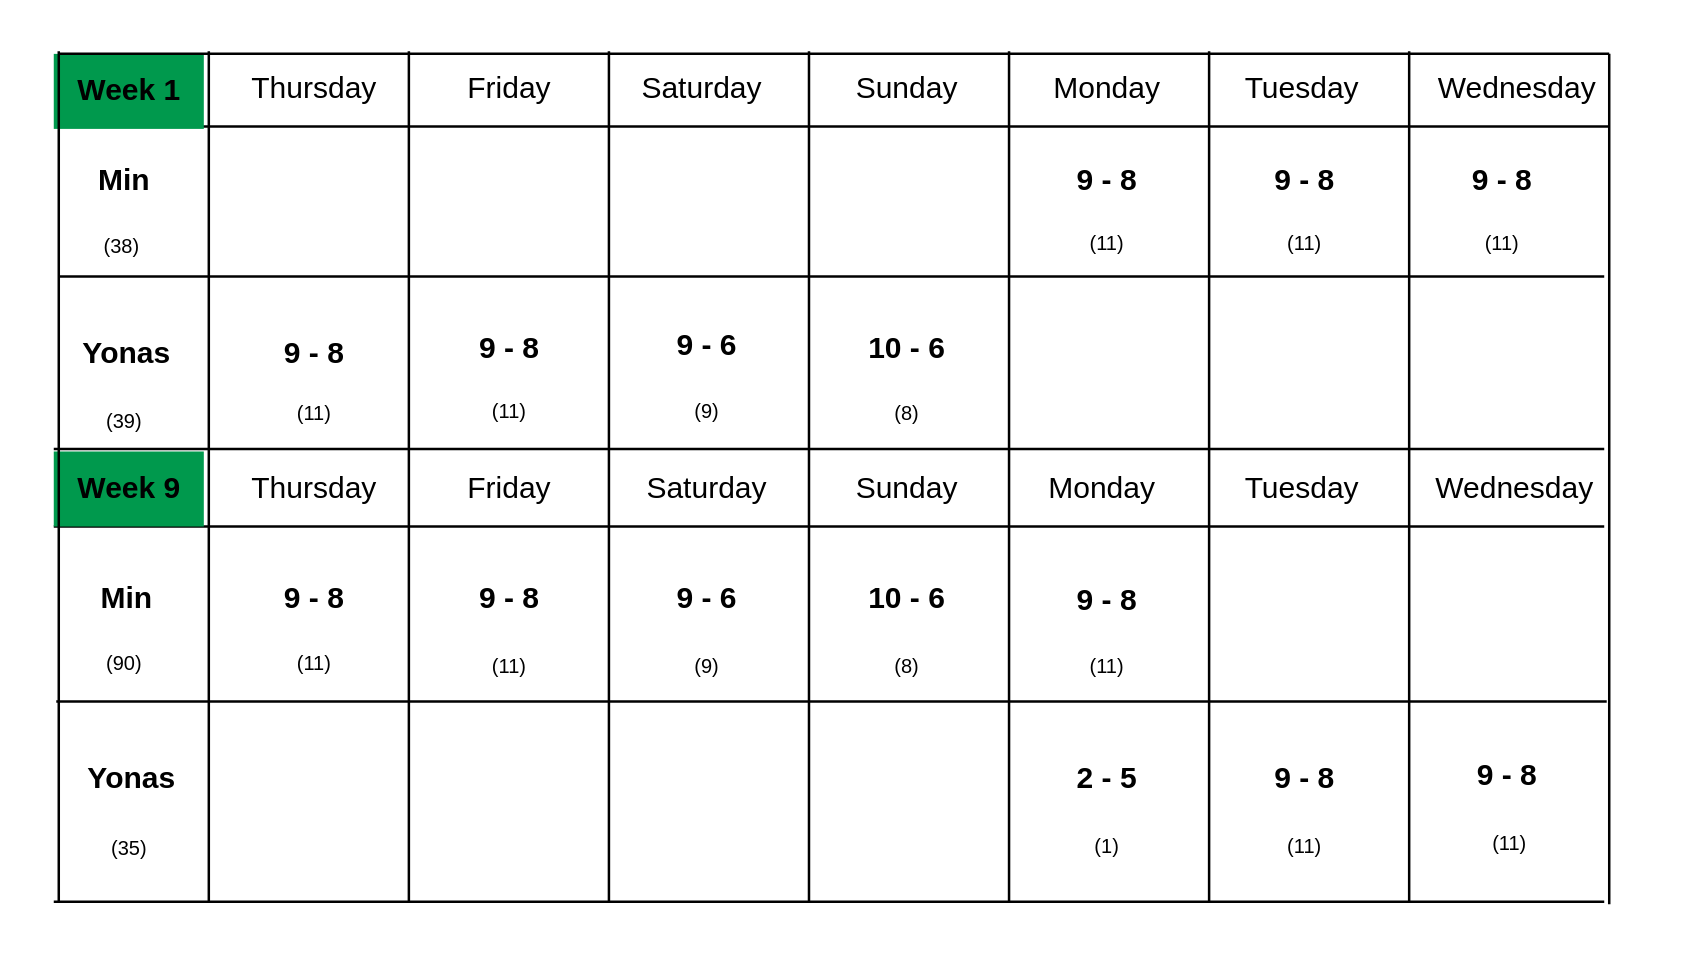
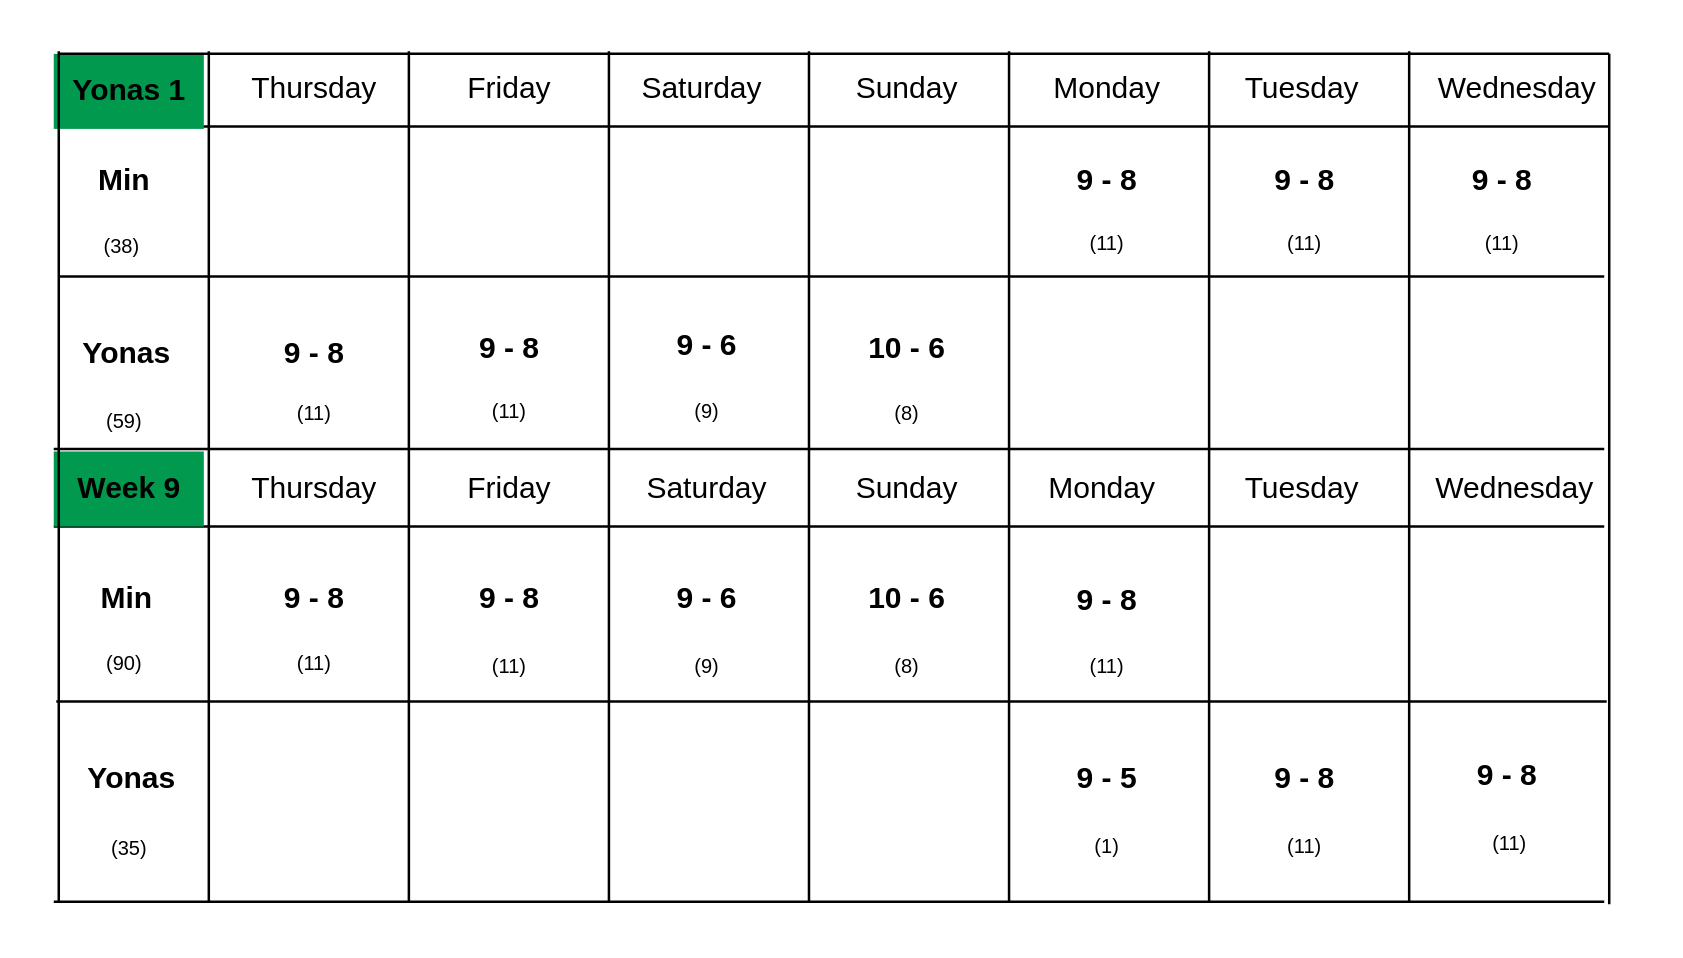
(130, 91) -> (130, 91)
(125, 419) -> (125, 419)
(1108, 779) -> (1108, 779)
